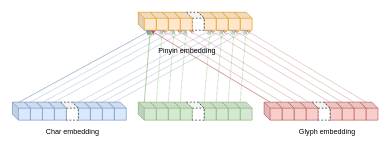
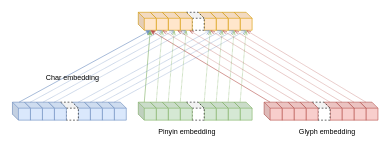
(187, 51) -> (187, 132)
(72, 132) -> (72, 78)
